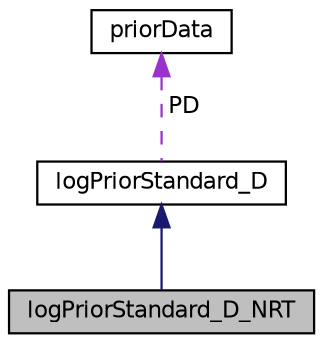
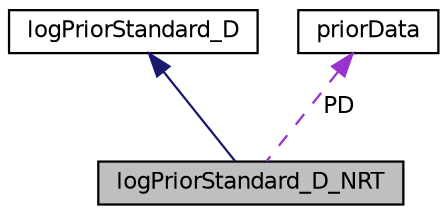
(162, 119) -> (302, 116)
